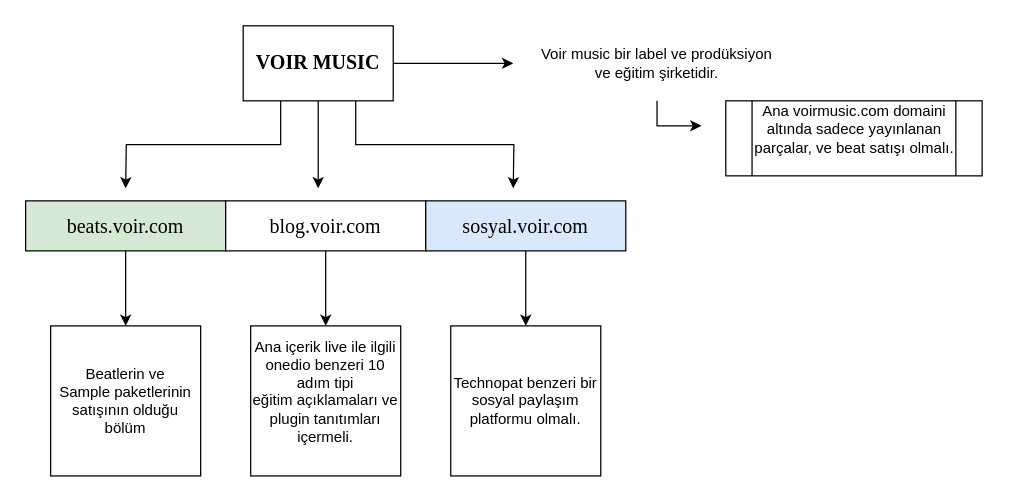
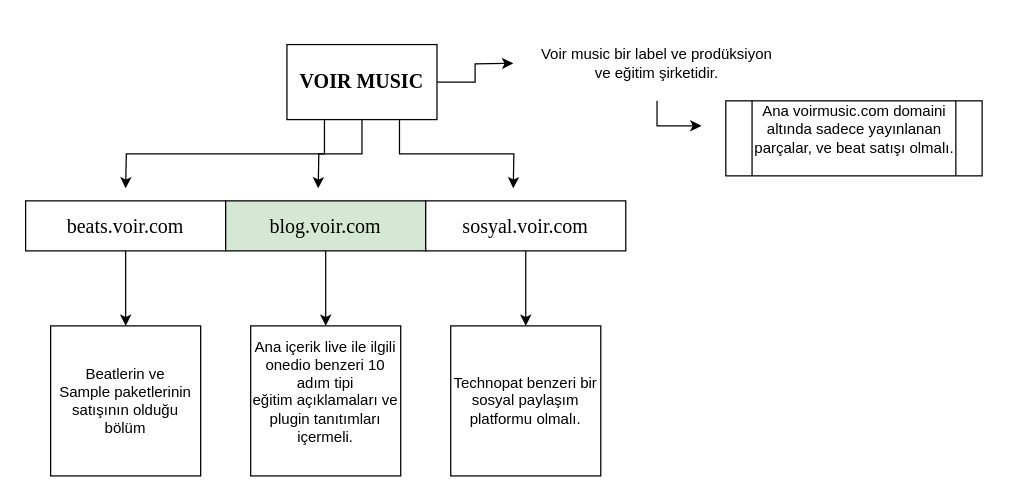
(318, 63) -> (362, 82)
(126, 226) -> (126, 226)
(326, 226) -> (326, 226)
(526, 226) -> (526, 226)
